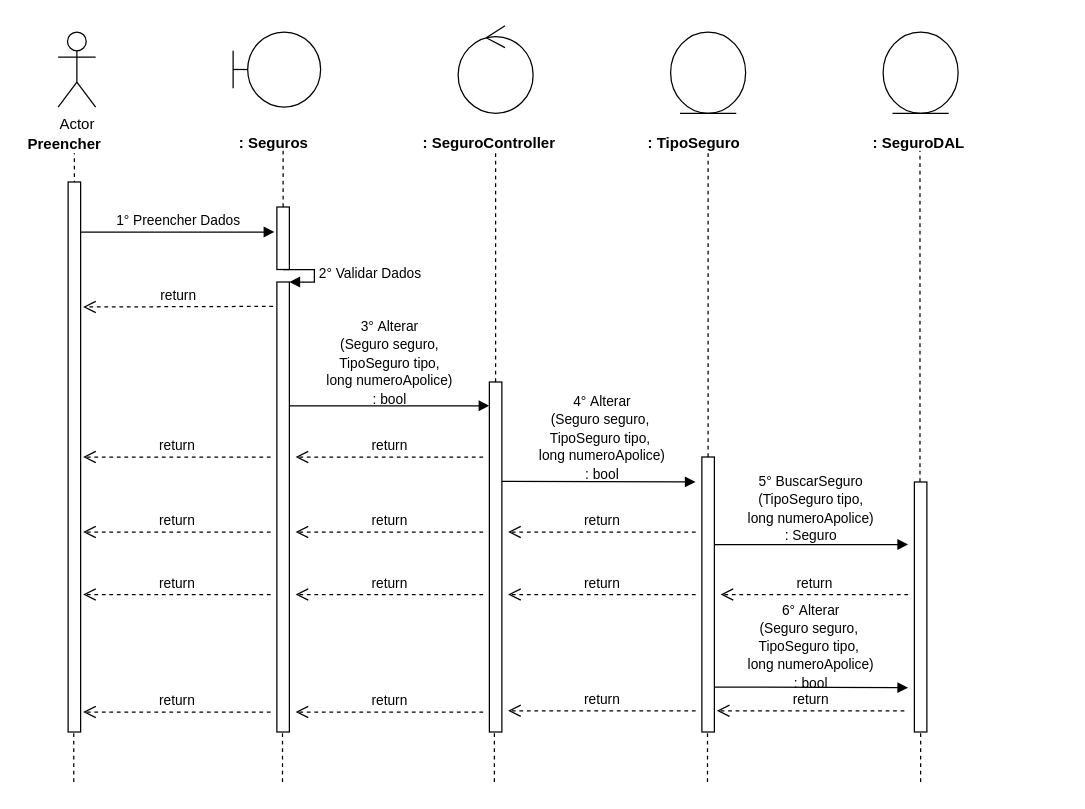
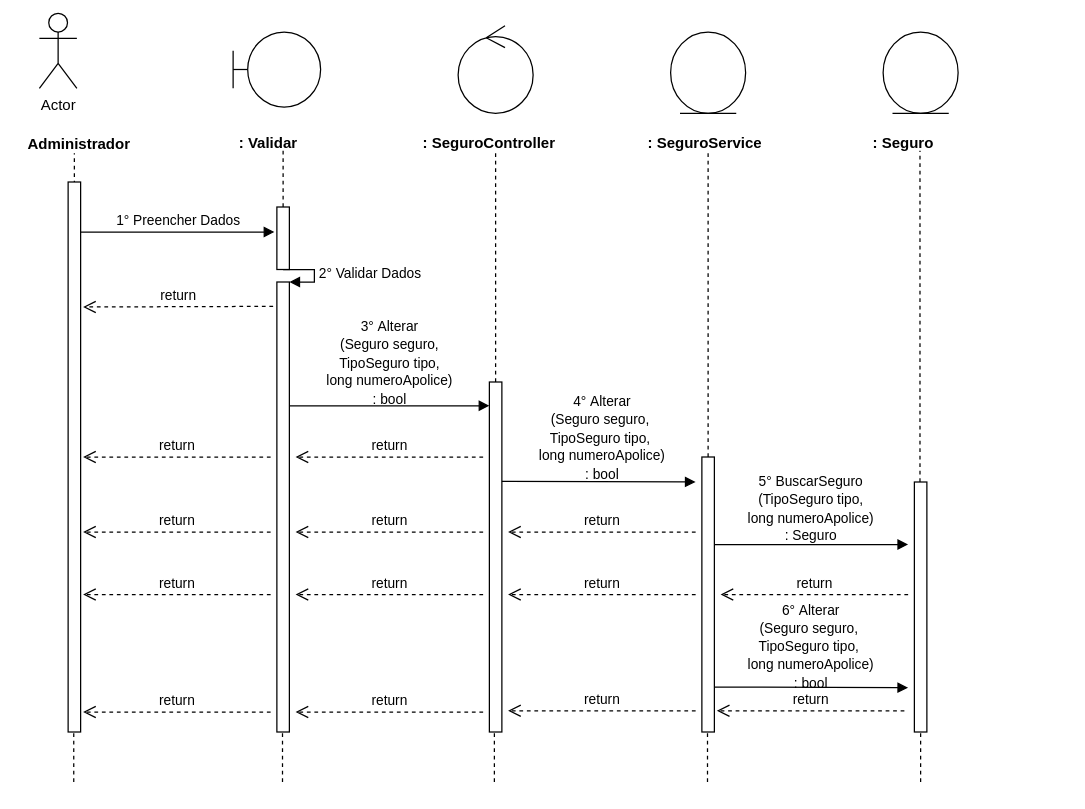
(77, 69) -> (58, 51)
(273, 143) -> (269, 143)
(693, 143) -> (705, 143)
(915, 143) -> (903, 143)
(66, 145) -> (79, 145)
